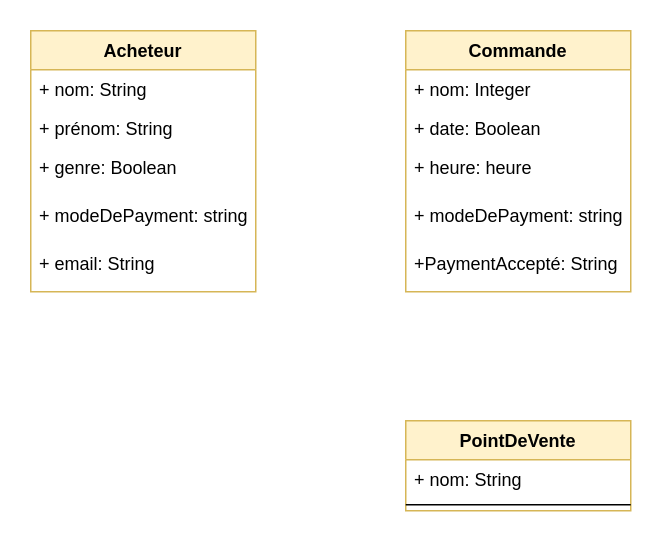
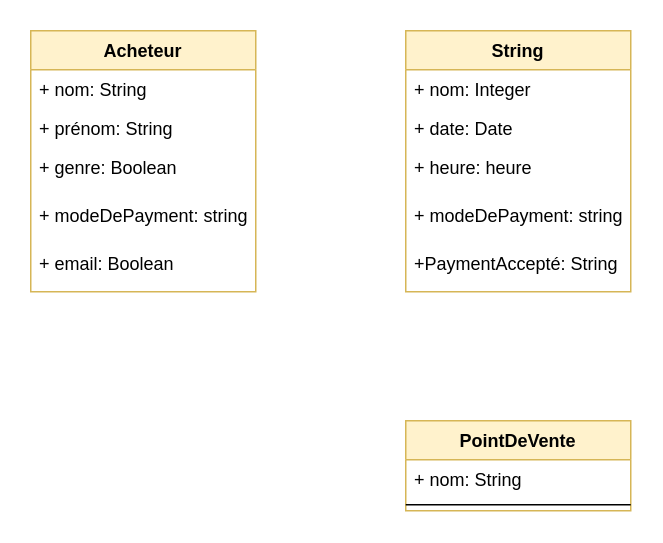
(518, 51) -> (518, 51)
(480, 129) -> (467, 129)
(101, 264) -> (106, 264)
